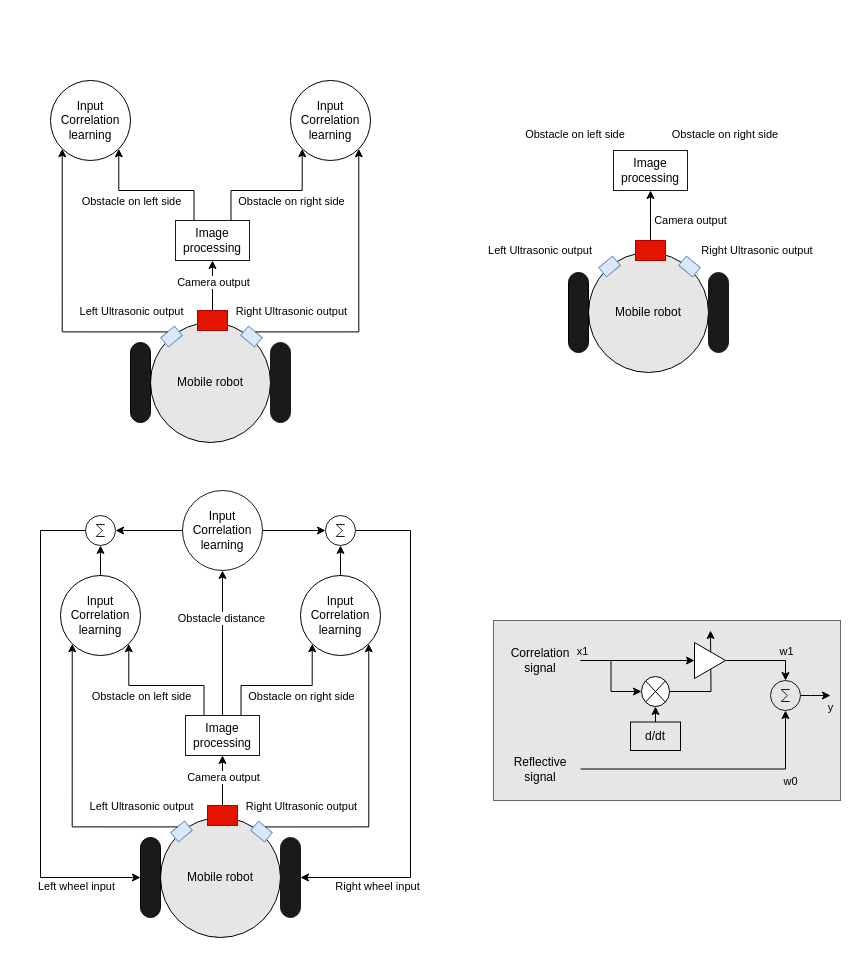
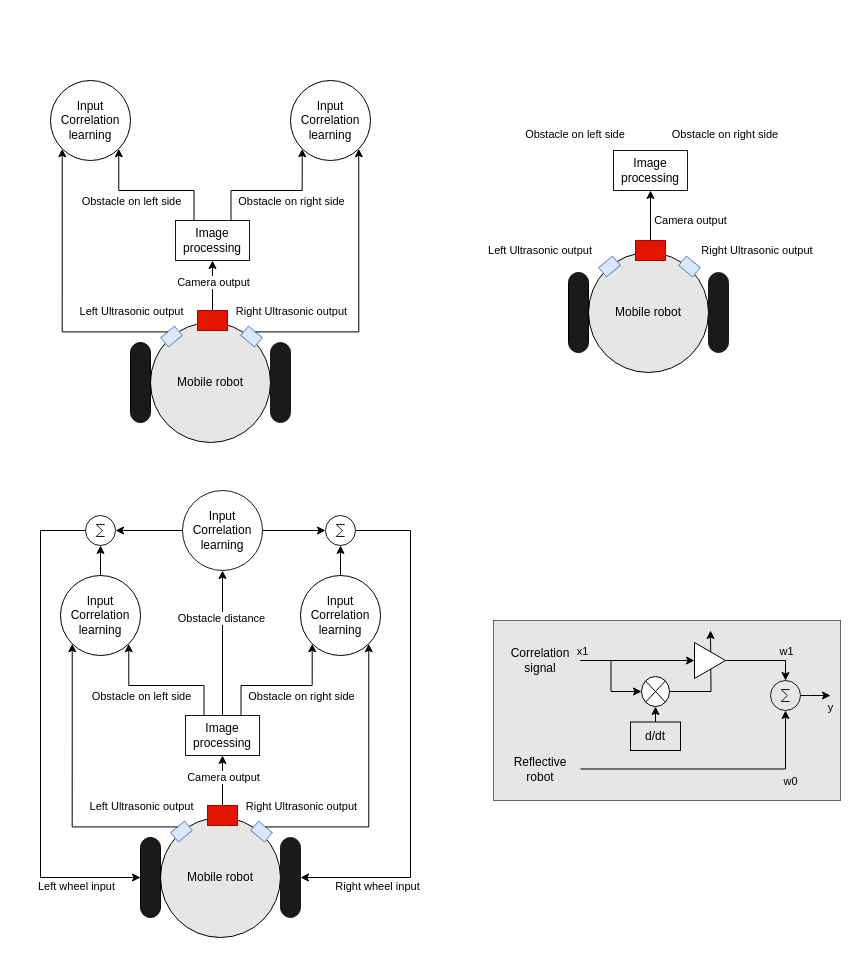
(541, 770) -> (541, 770)
